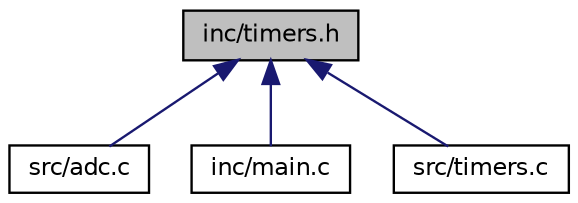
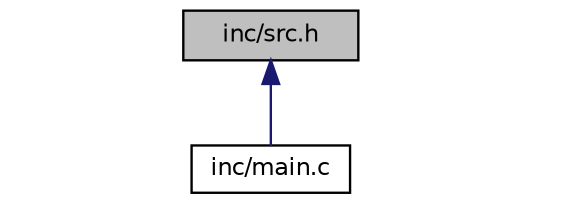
(271, 35) -> (271, 35)
(79, 169) -> none
(481, 169) -> none
